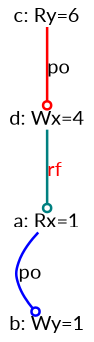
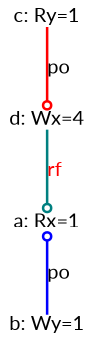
(47, 17) -> (47, 17)
(17, 269) -> (47, 278)
